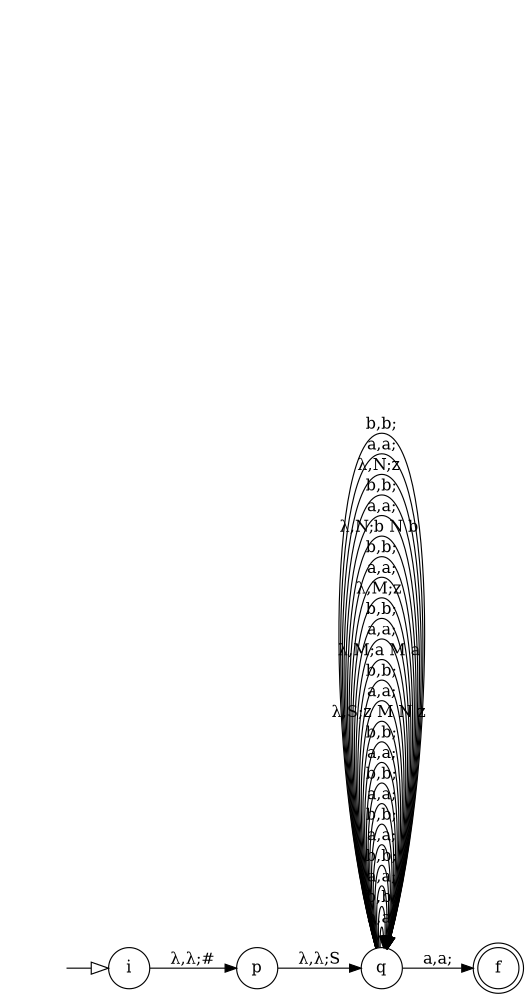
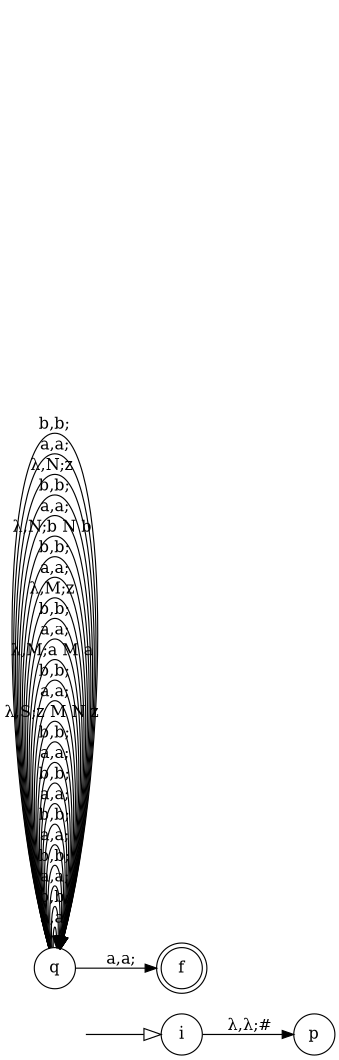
(314, 968) -> none
